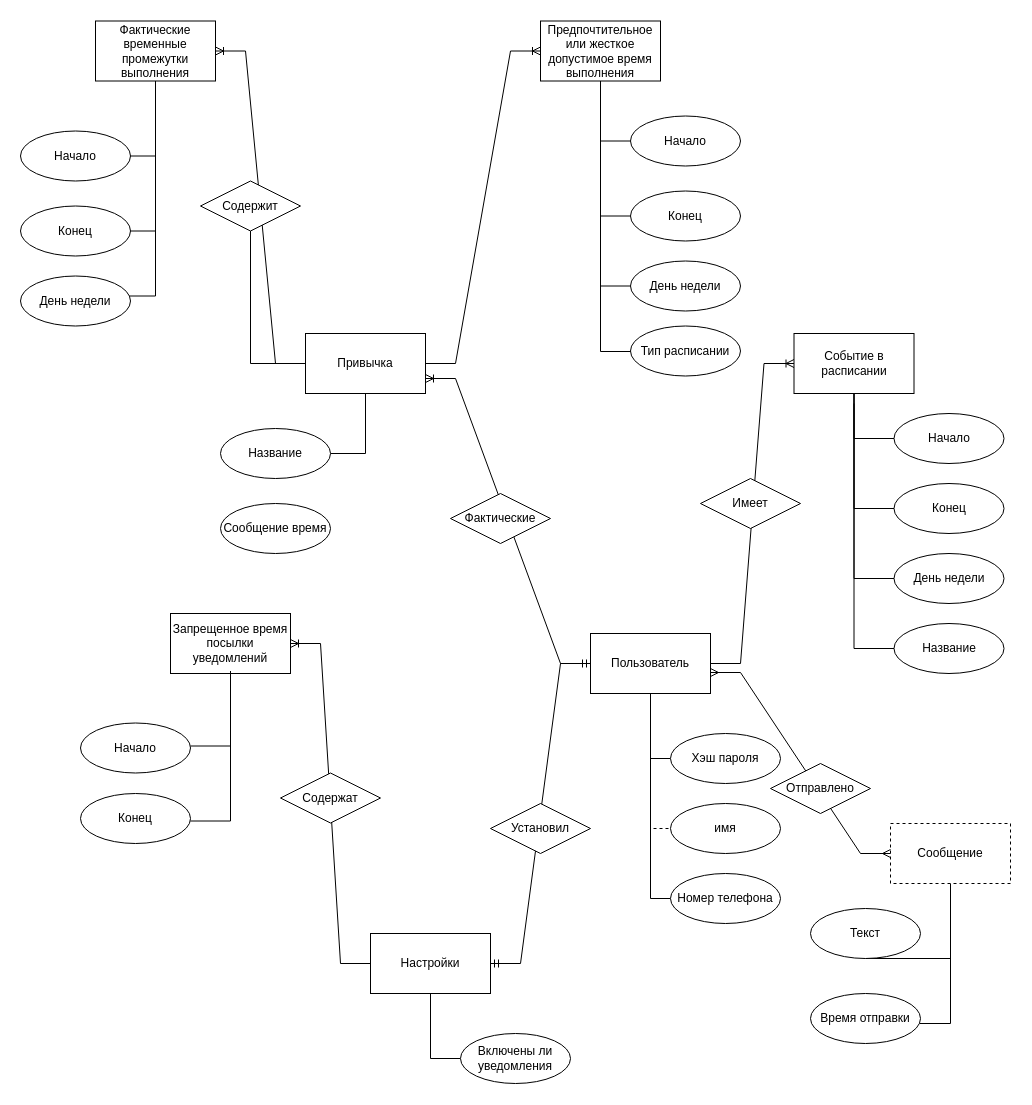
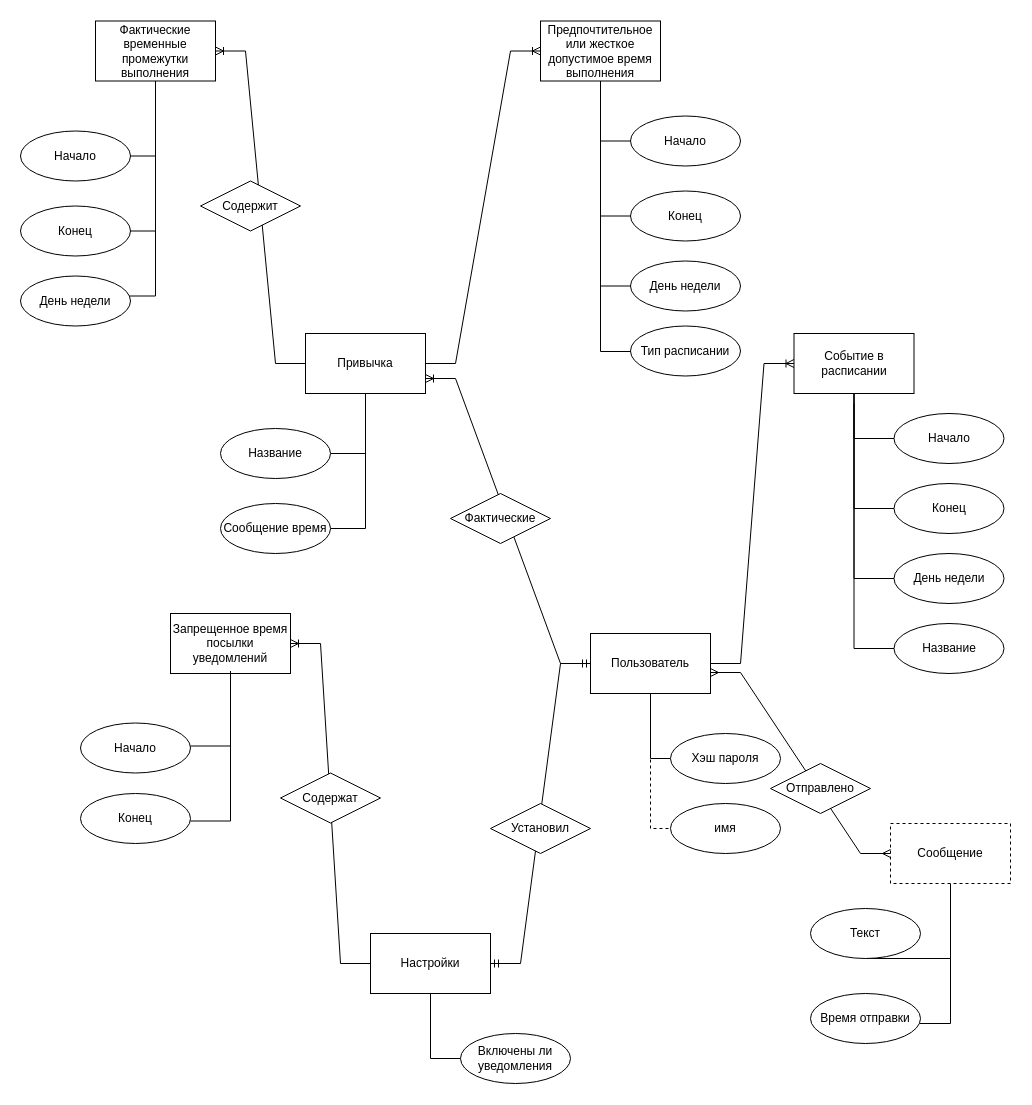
(251, 309) -> (366, 509)
(751, 504) -> none
(651, 874) -> none
(726, 899) -> none
